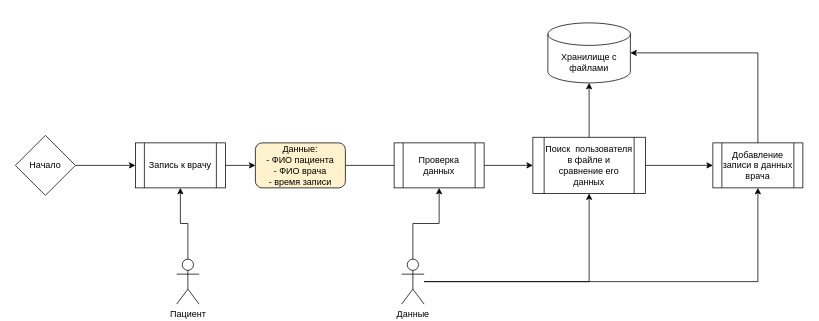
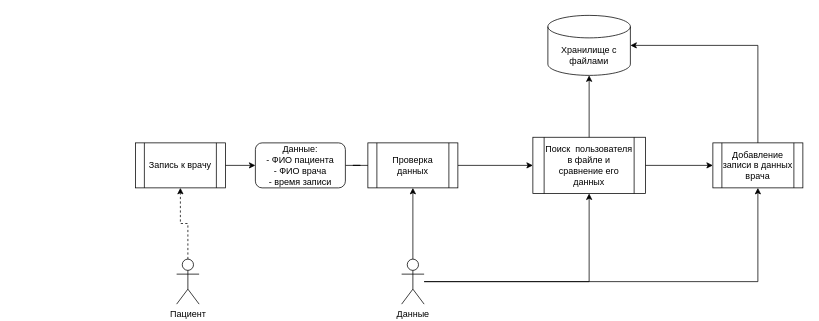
(589, 53) -> (589, 45)
(45, 165) -> none
(102, 165) -> none
(300, 165) -> (300, 165)
(439, 165) -> (413, 165)
(187, 224) -> (187, 224)
